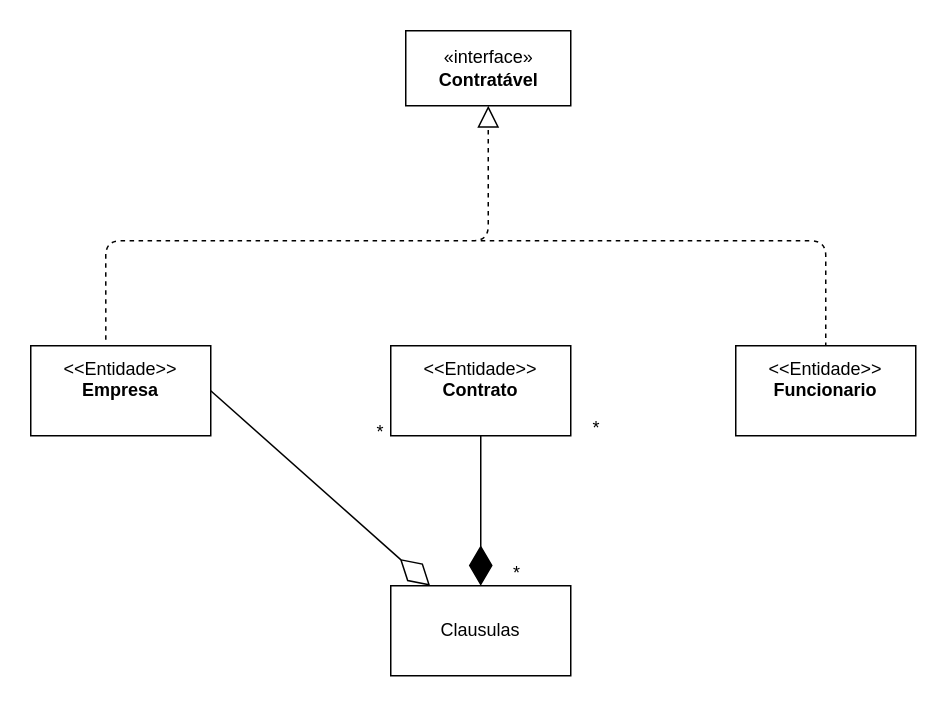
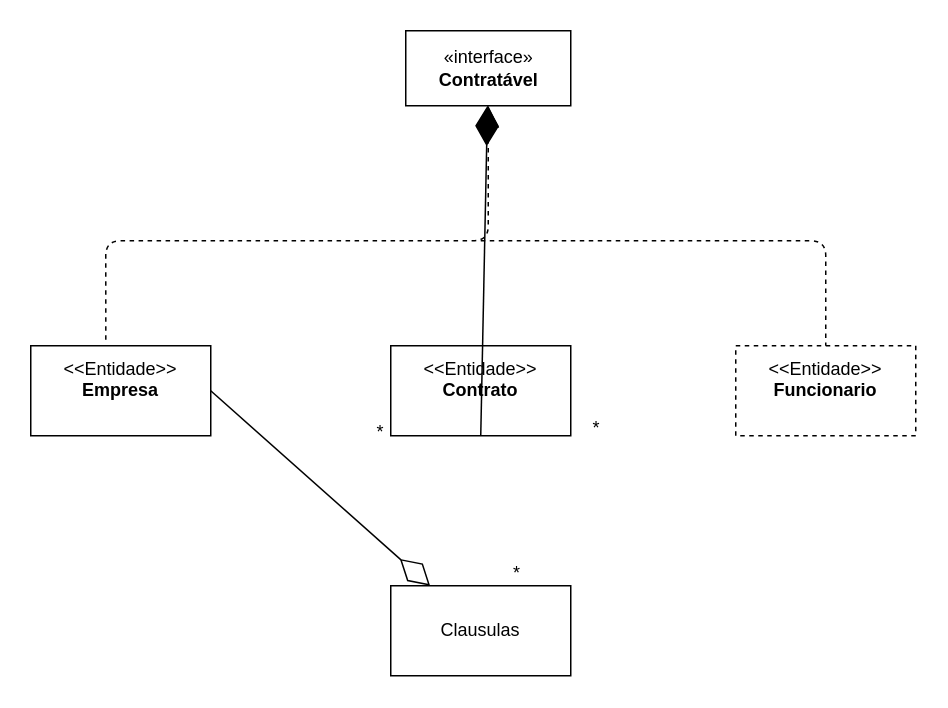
(826, 391) -> (826, 391)
(481, 491) -> (483, 340)
